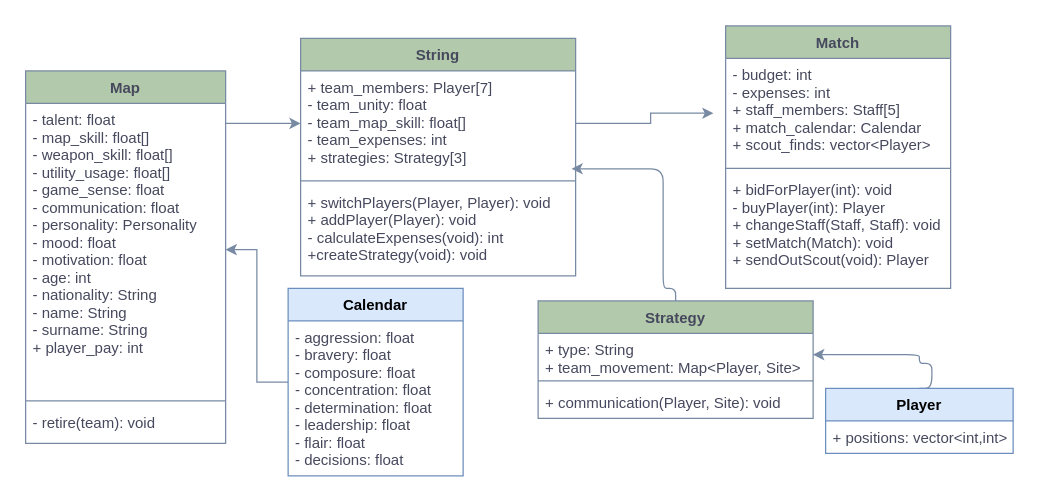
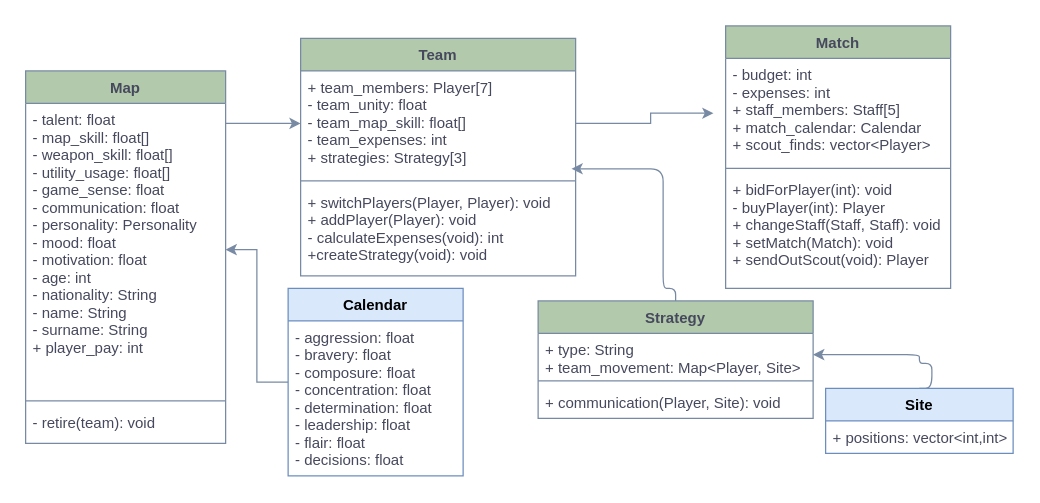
(438, 55) -> (438, 55)
(919, 405) -> (919, 405)
